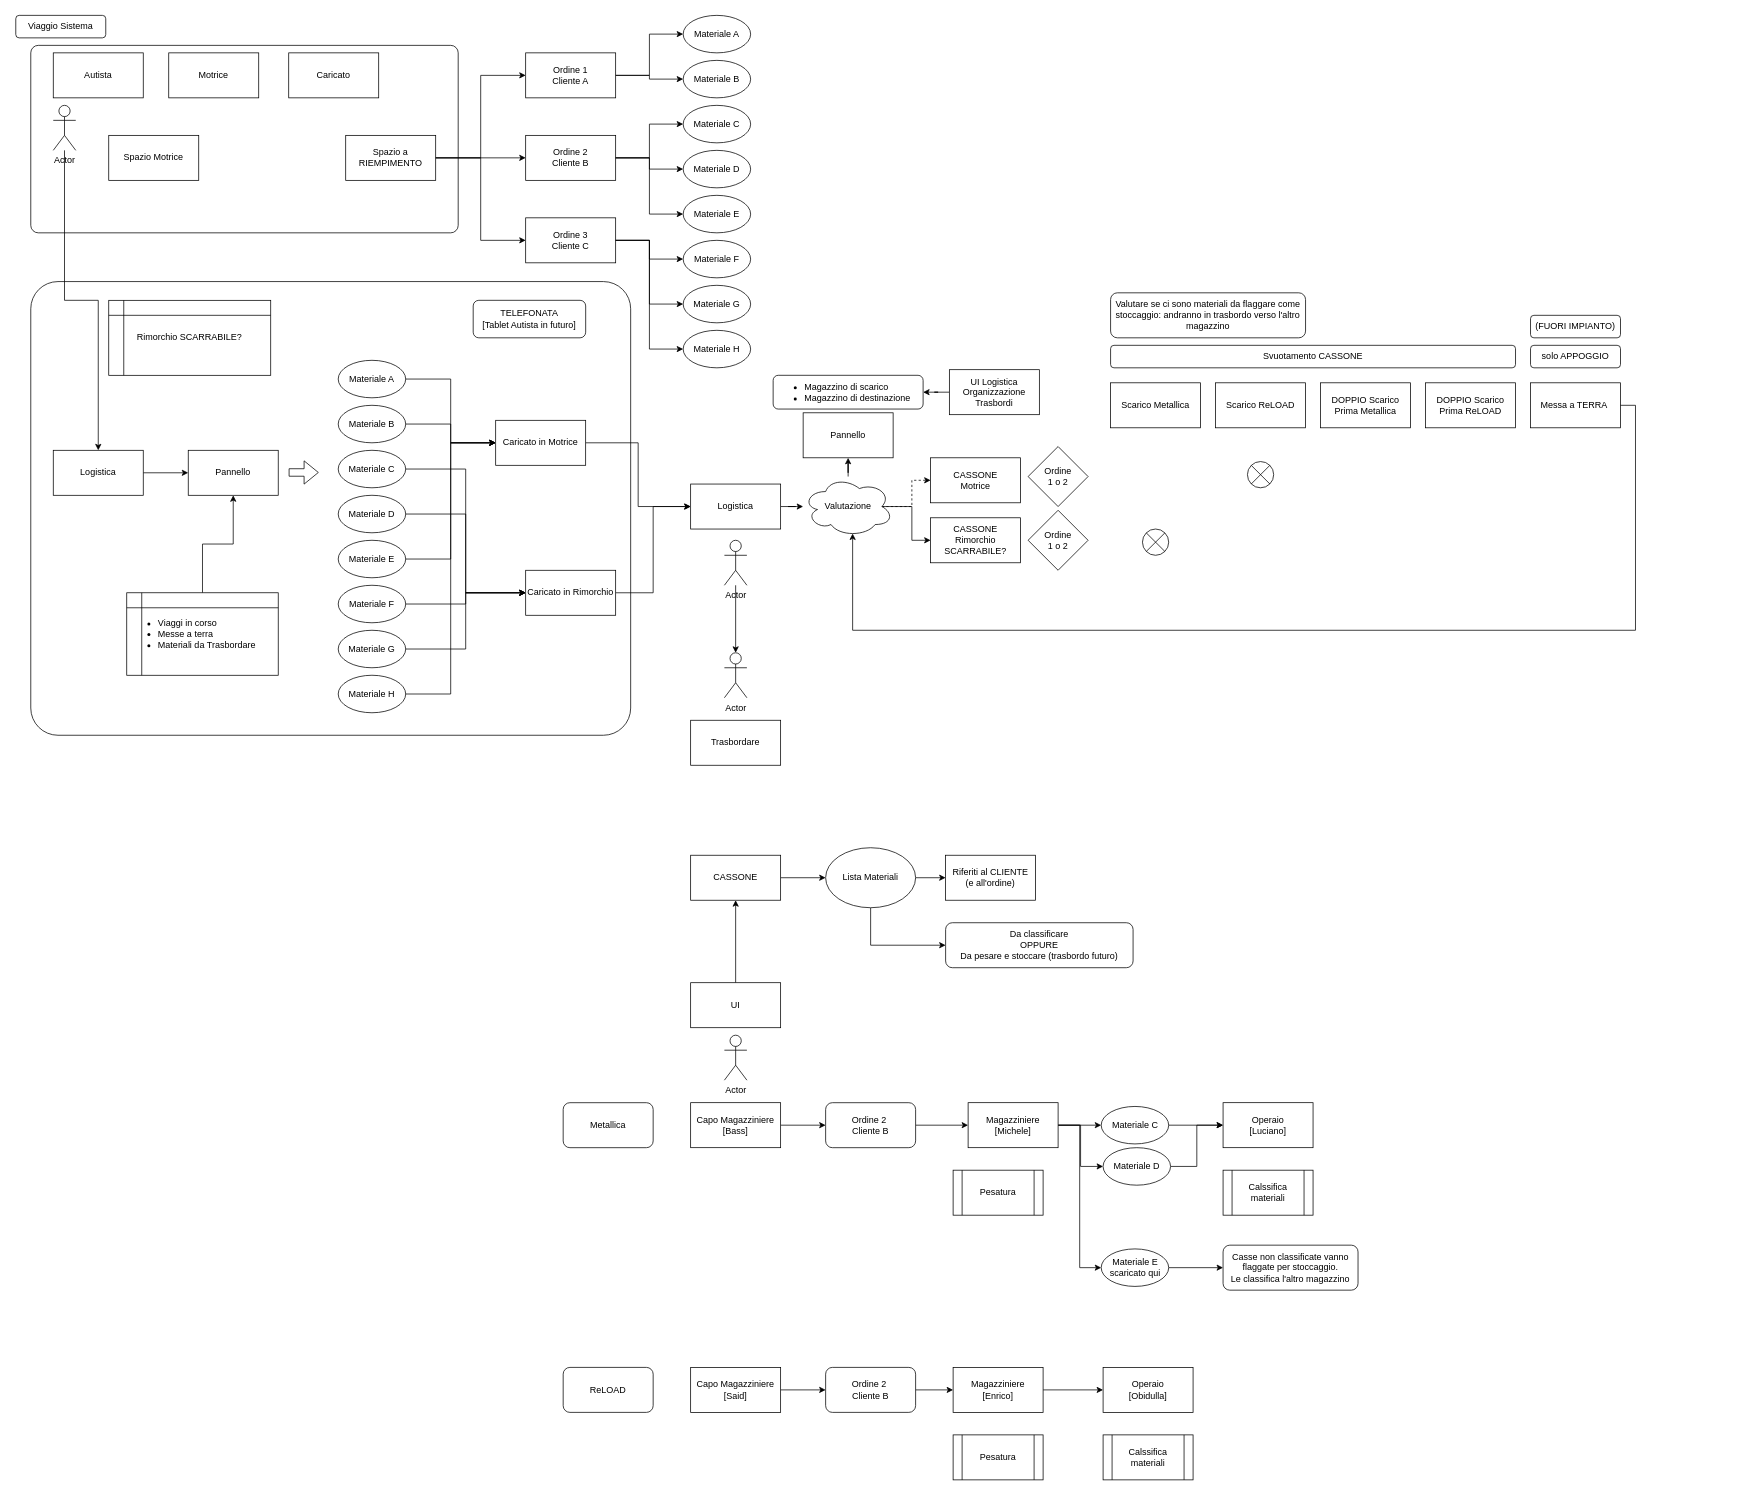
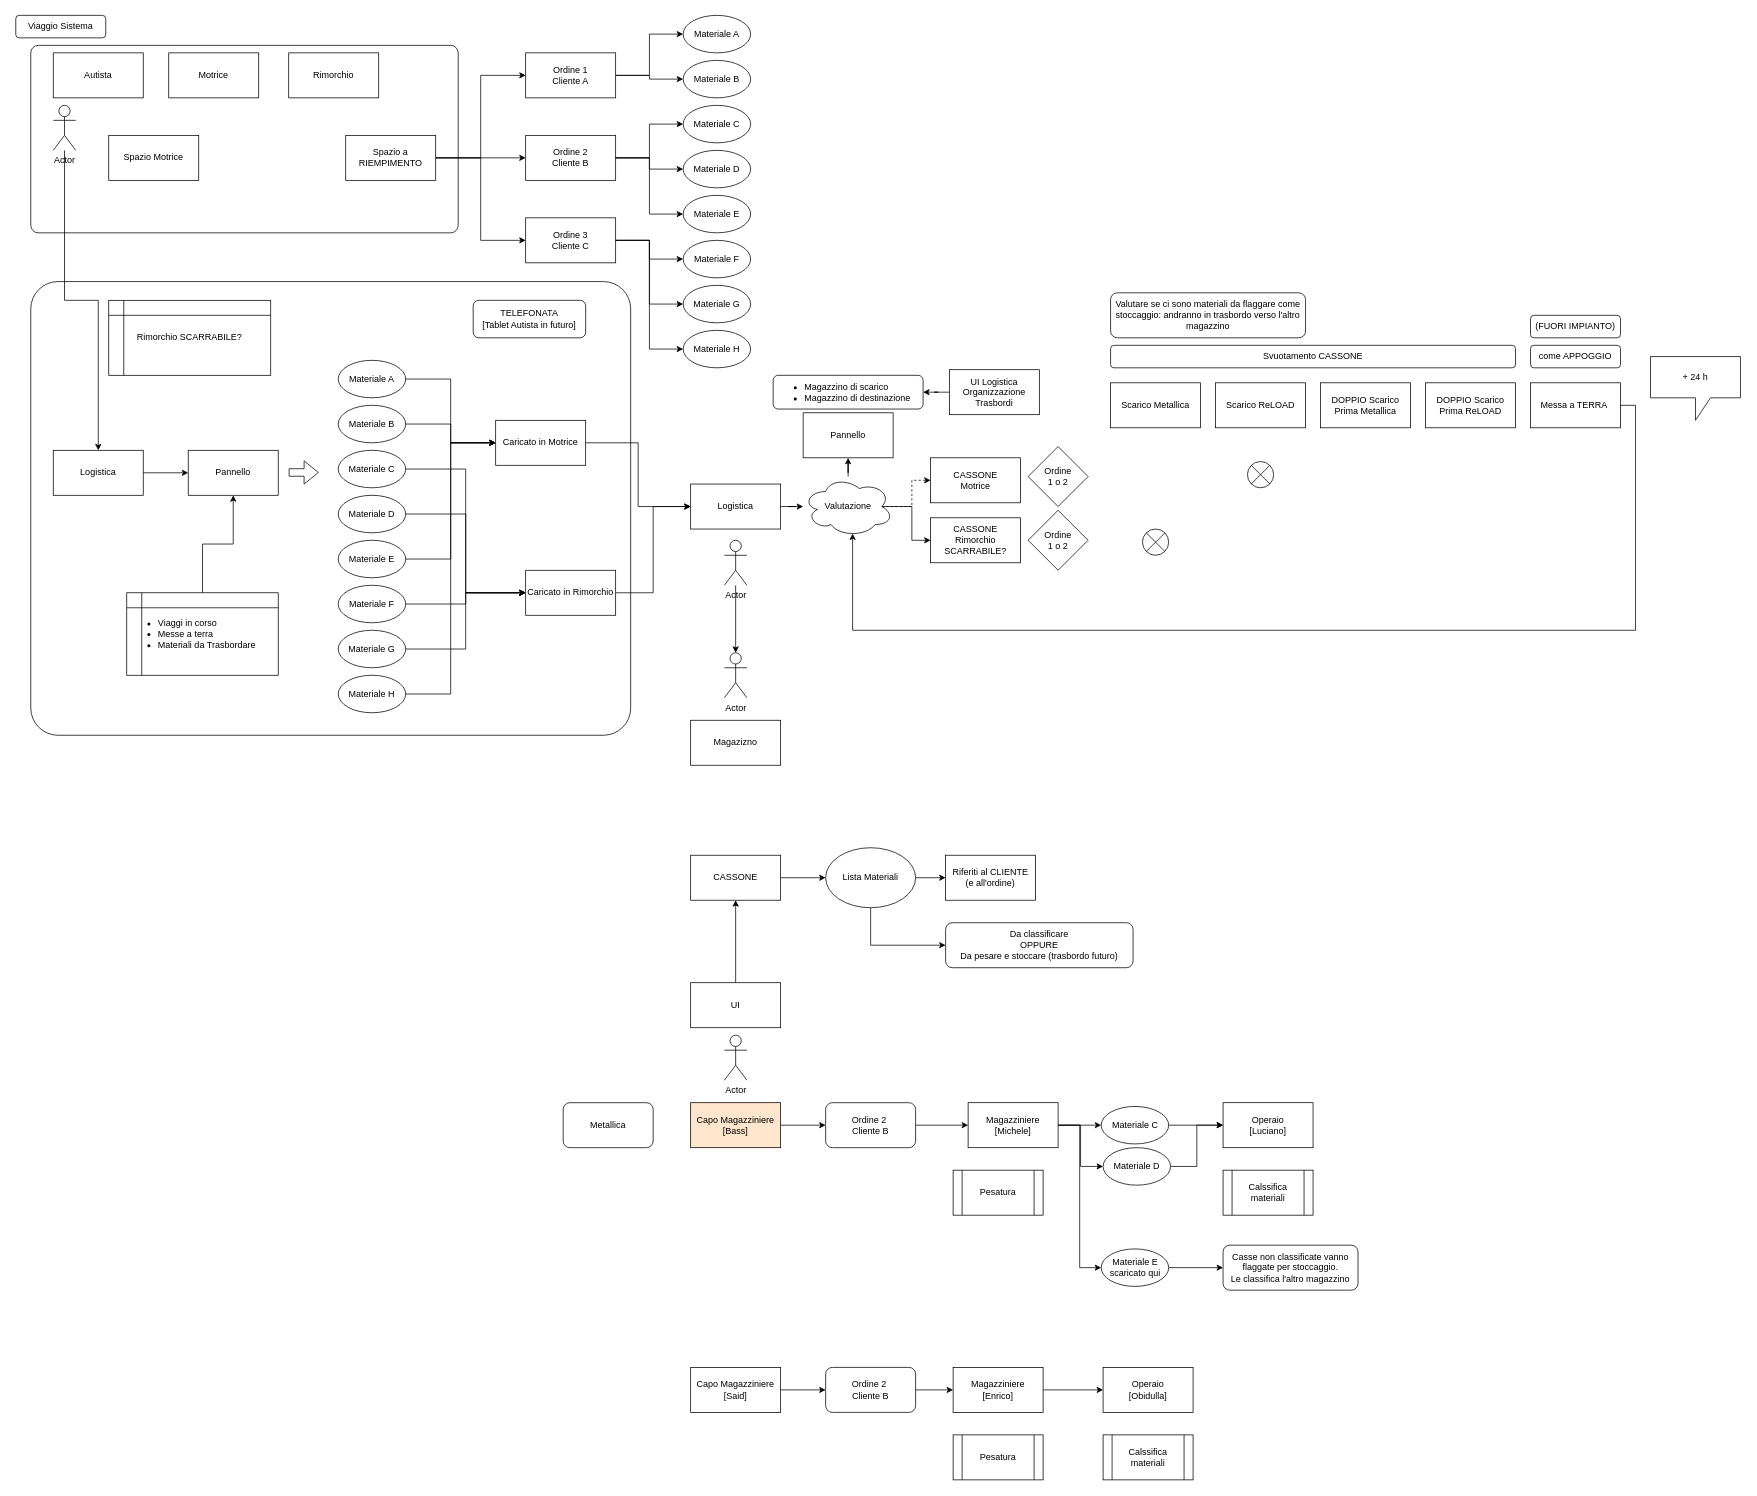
(333, 75) -> (333, 75)
(1575, 357) -> (1575, 357)
none -> (1695, 389)
(735, 743) -> (735, 743)
(735, 1125) -> (735, 1125)
(608, 1390) -> none
